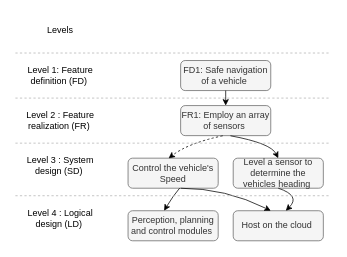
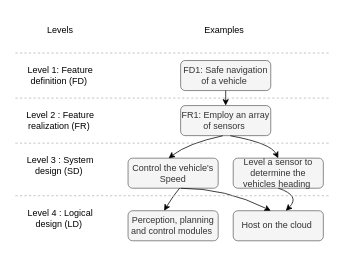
none -> (225, 30)
(182, 149) -> (182, 149)
